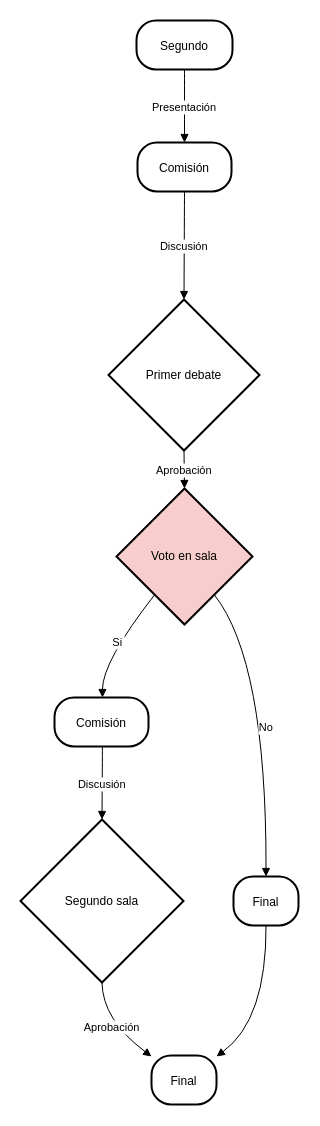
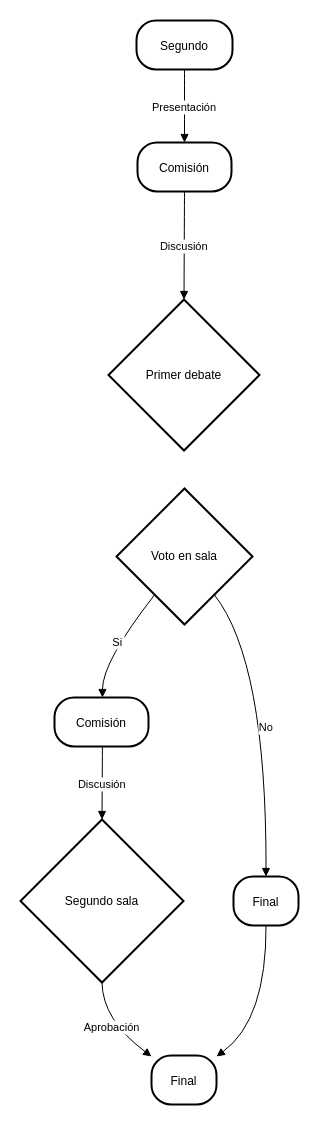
(184, 466) -> none
(185, 557) -> (185, 557)
